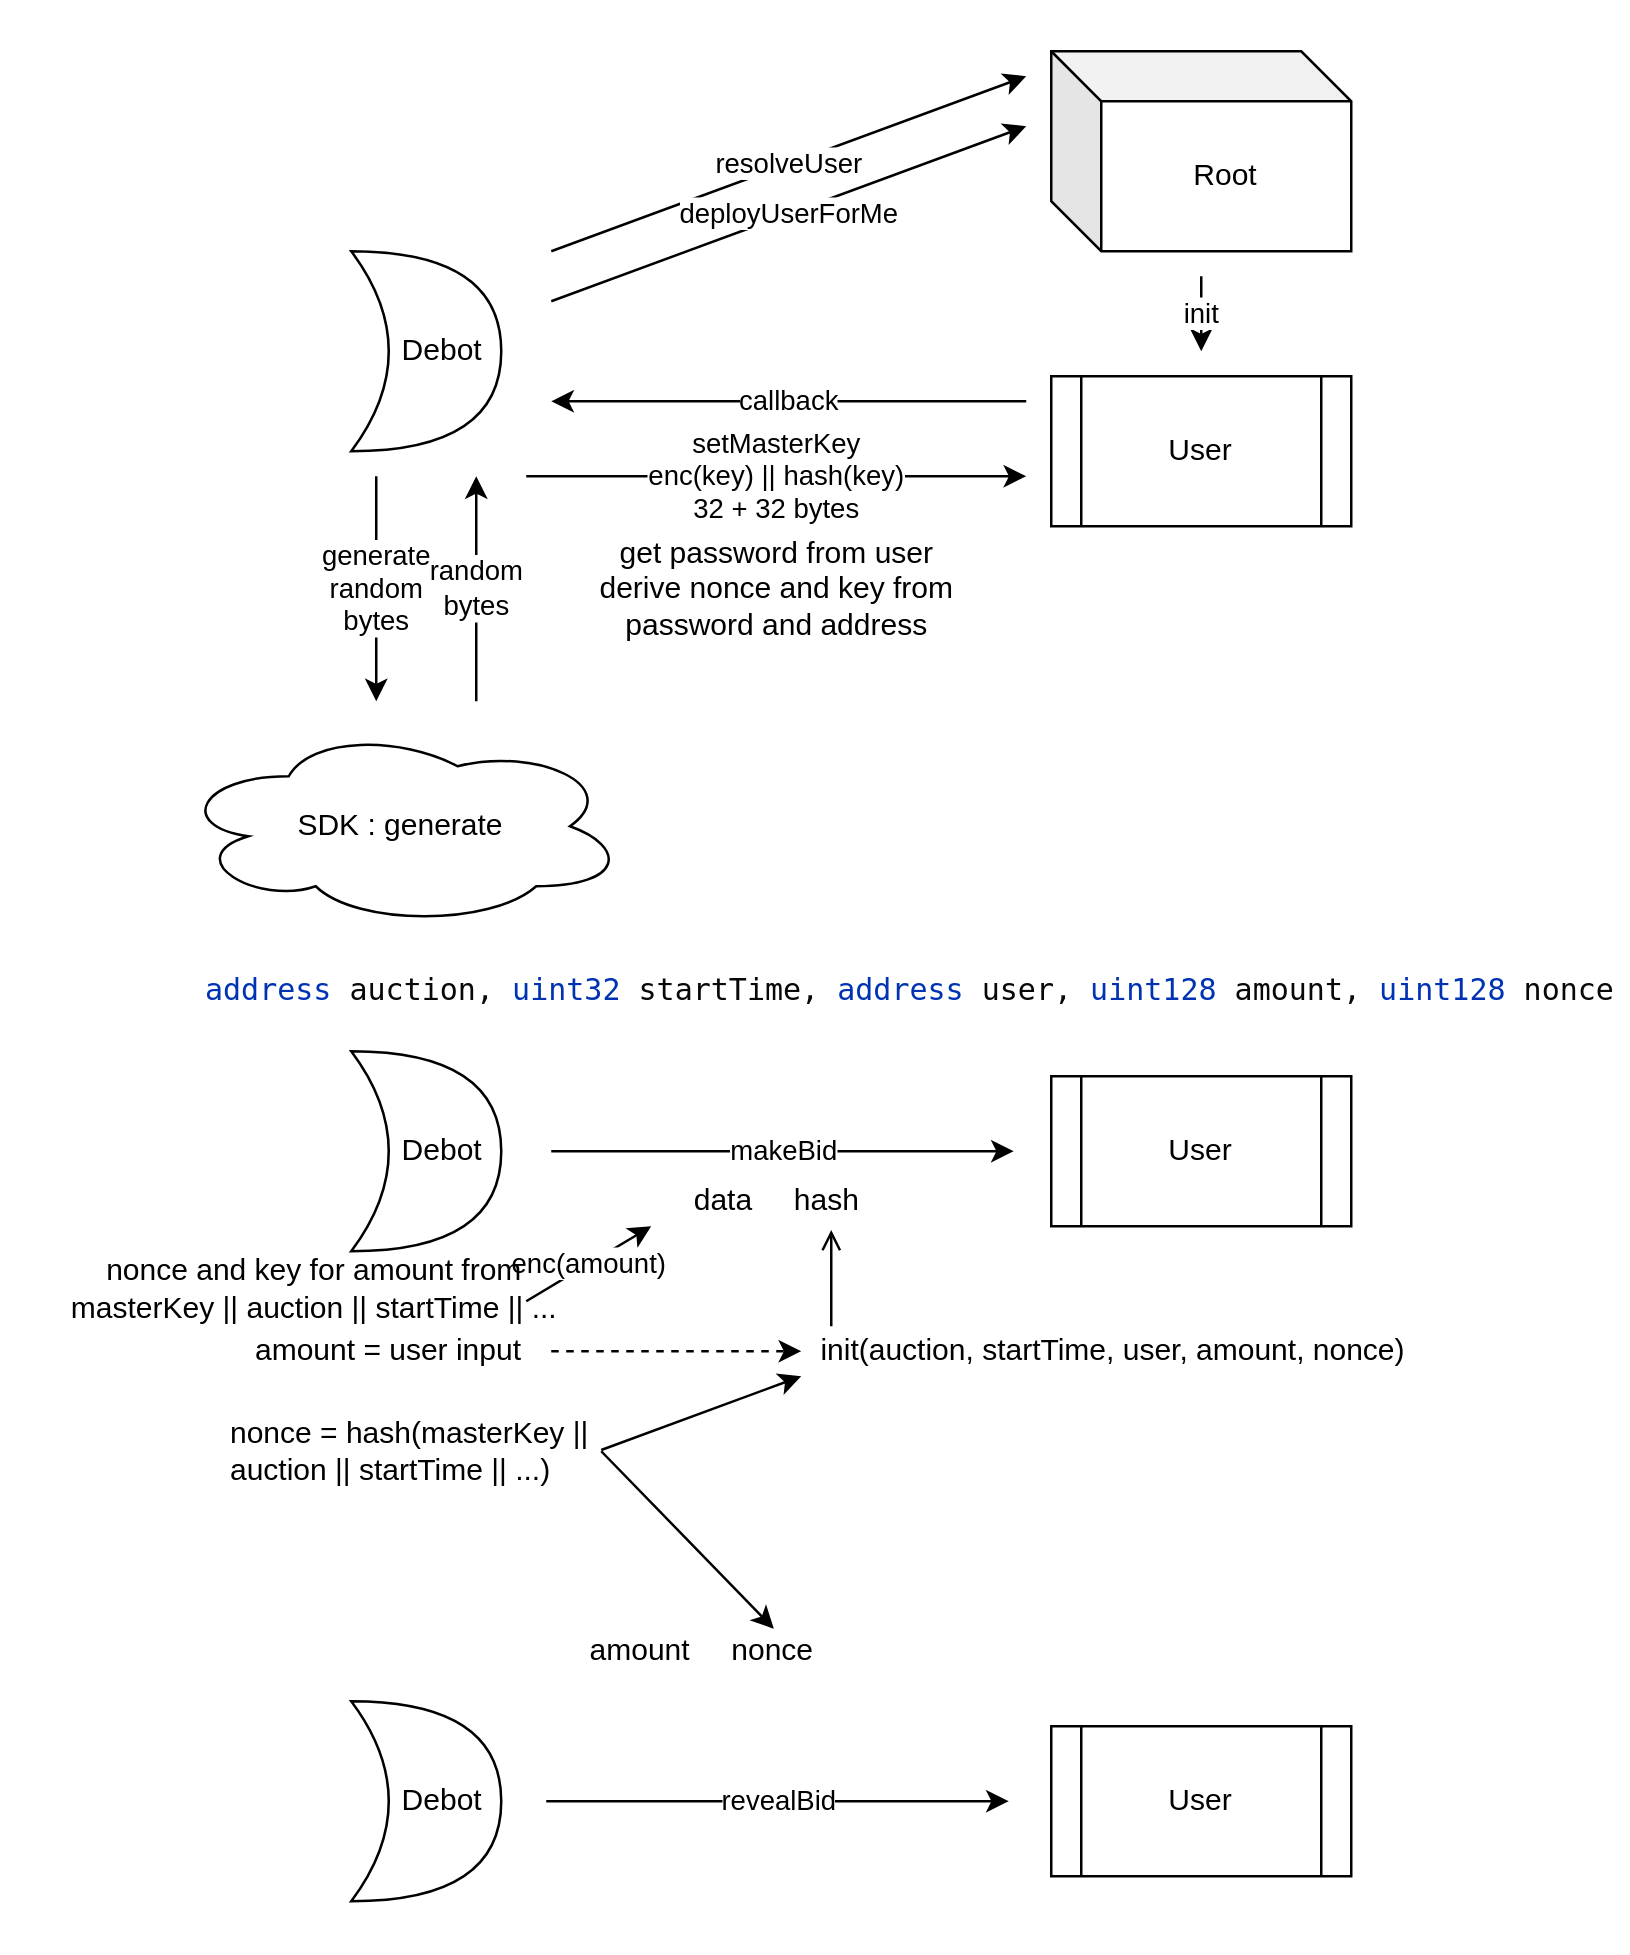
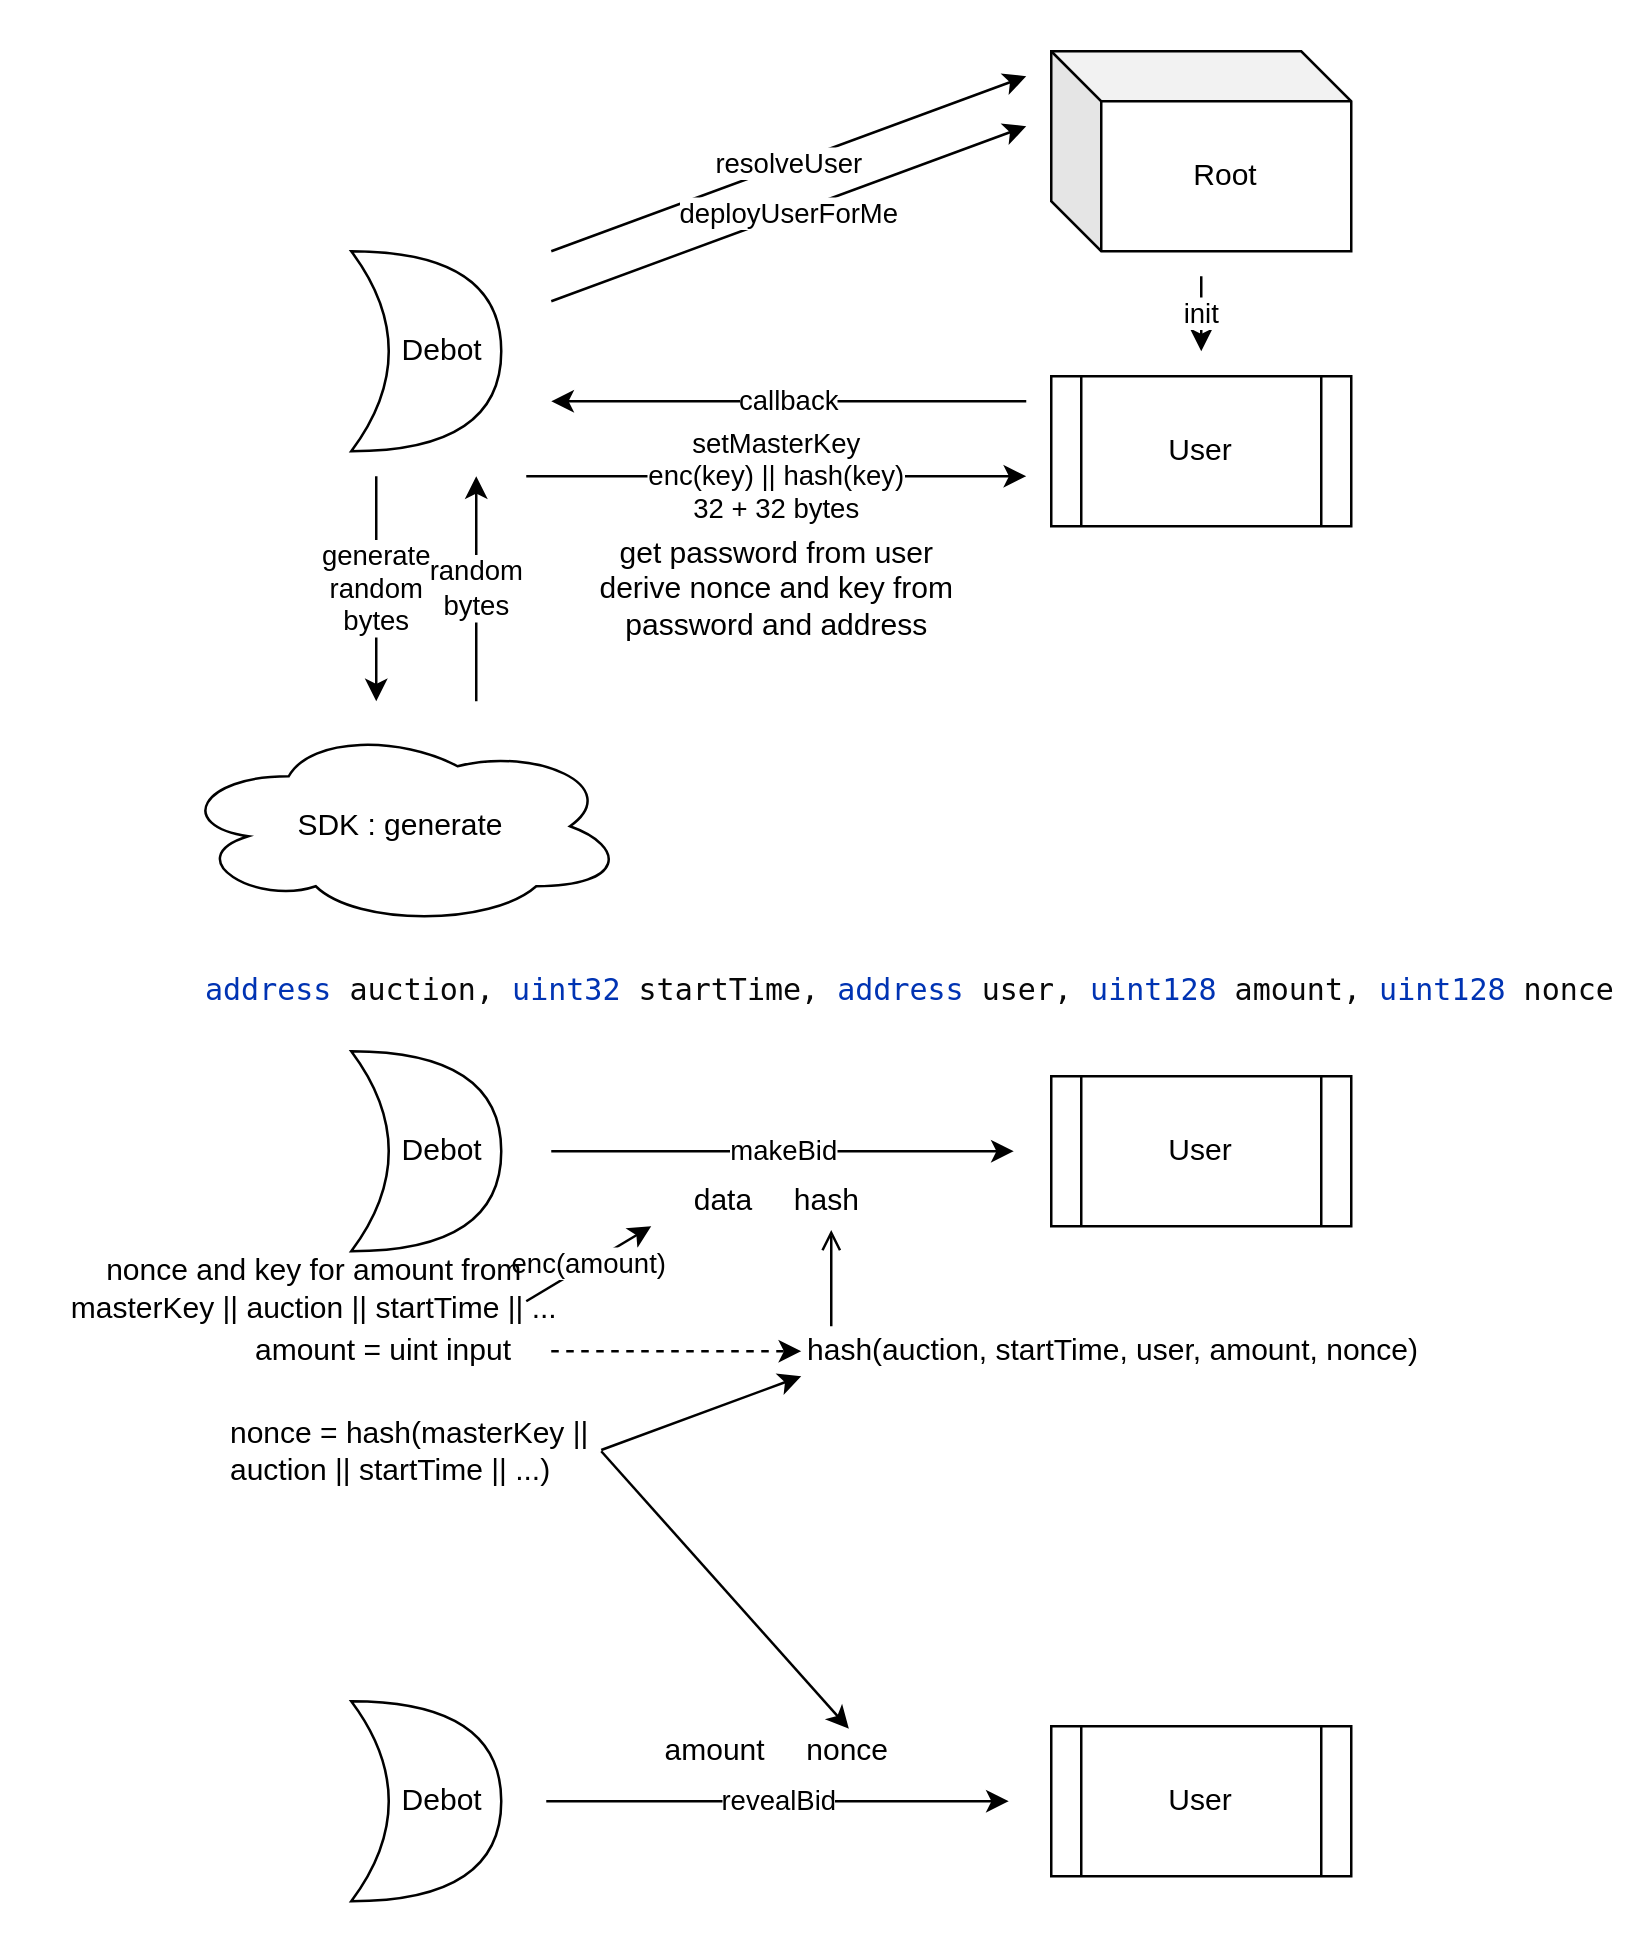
(400, 1351) -> (396, 1351)
(1114, 1351) -> (1114, 1351)
(701, 1651) -> (776, 1751)
